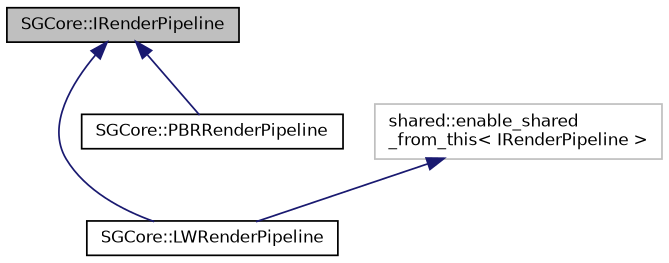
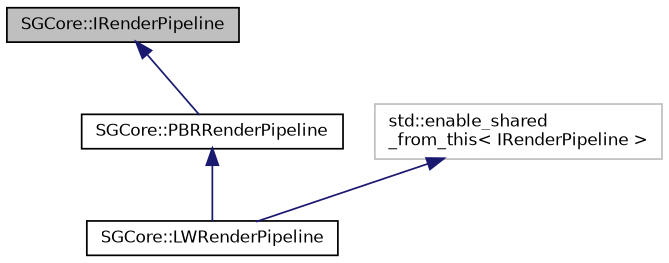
(518, 132) -> (518, 132)
(65, 157) -> (212, 194)
